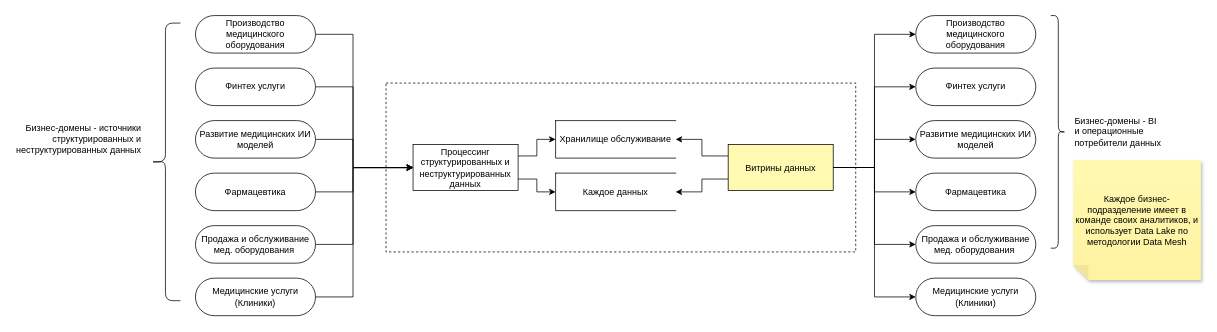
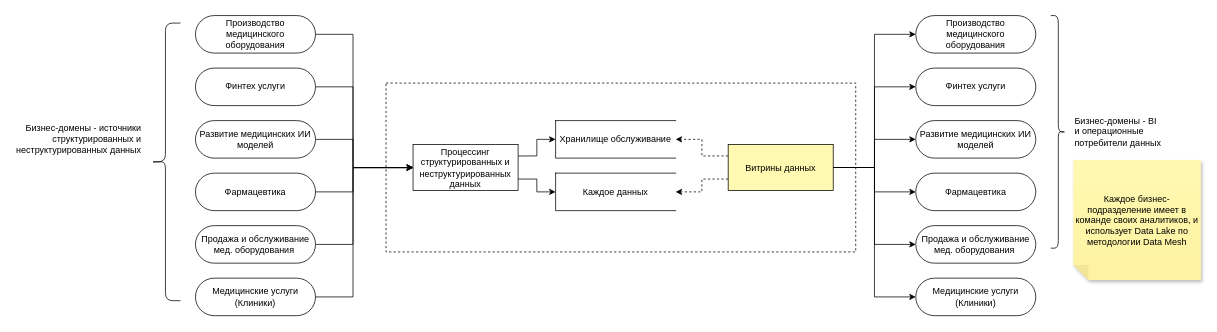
(702, 149) -> (702, 149)
(702, 182) -> (702, 182)
